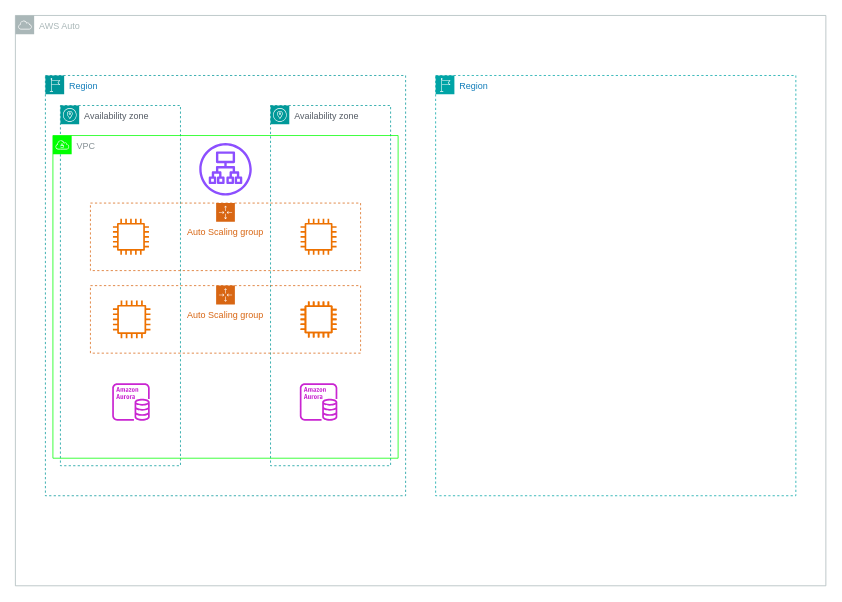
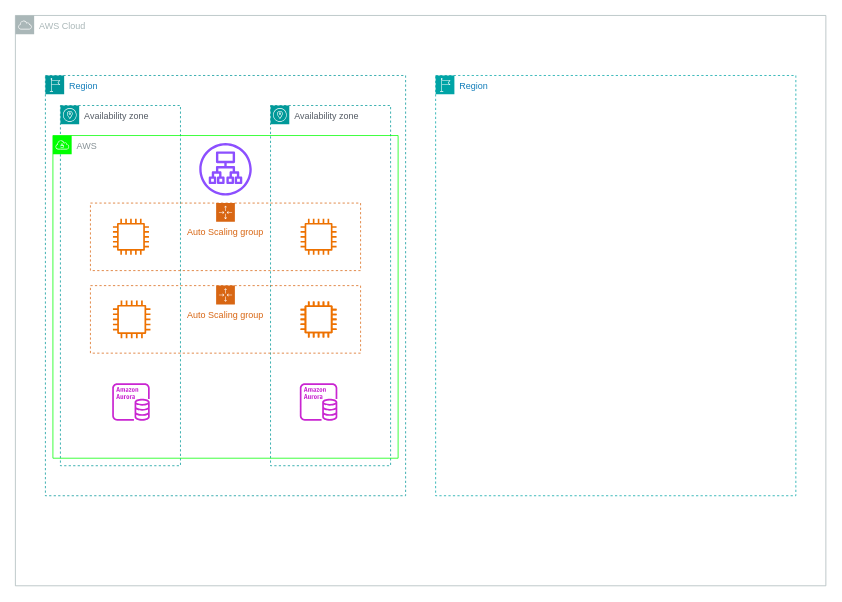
(58, 26) -> (60, 26)
(84, 146) -> (84, 146)
